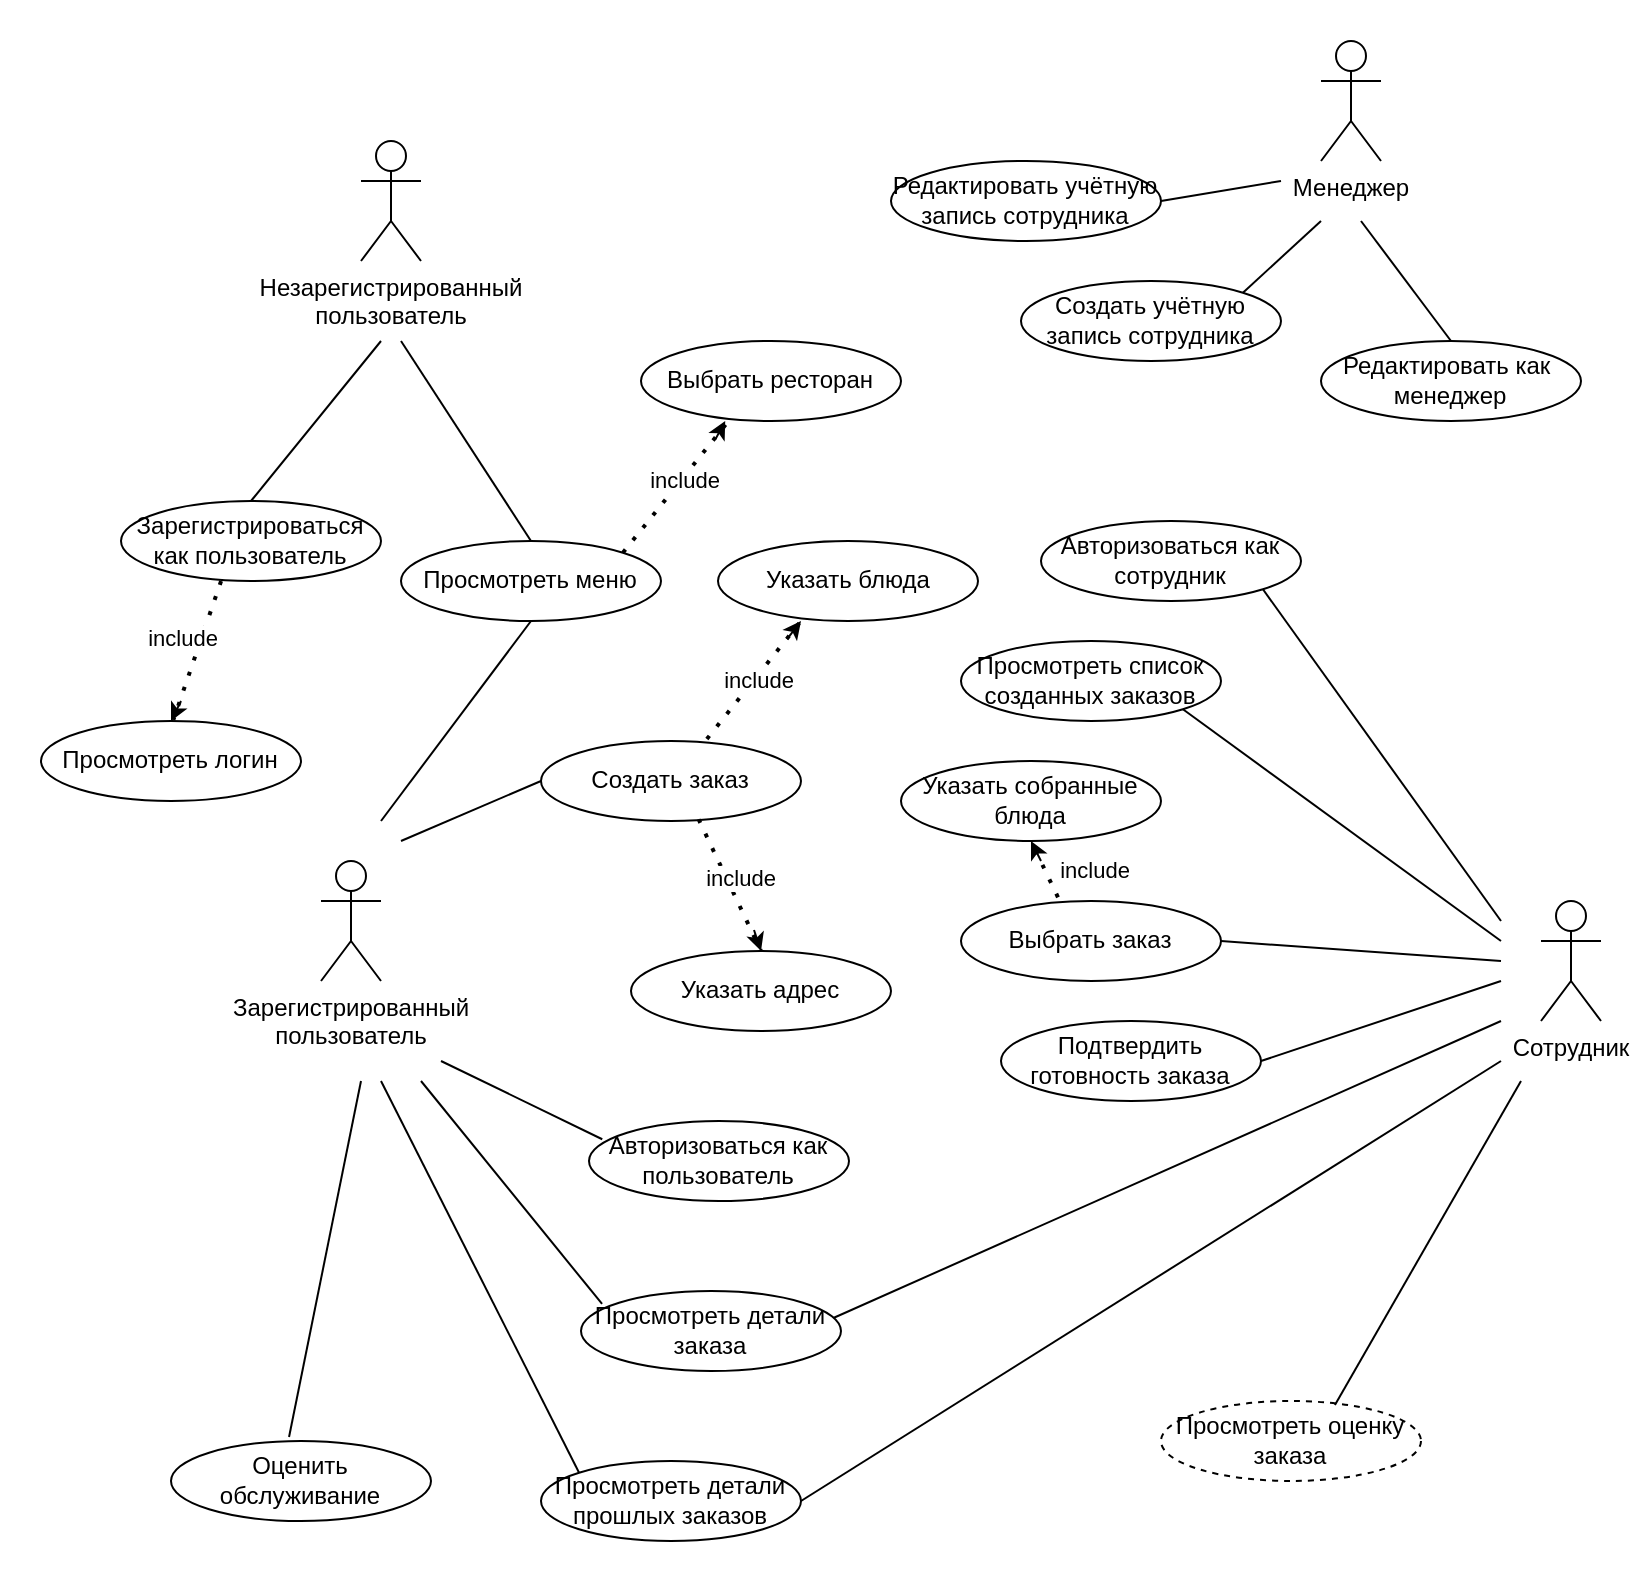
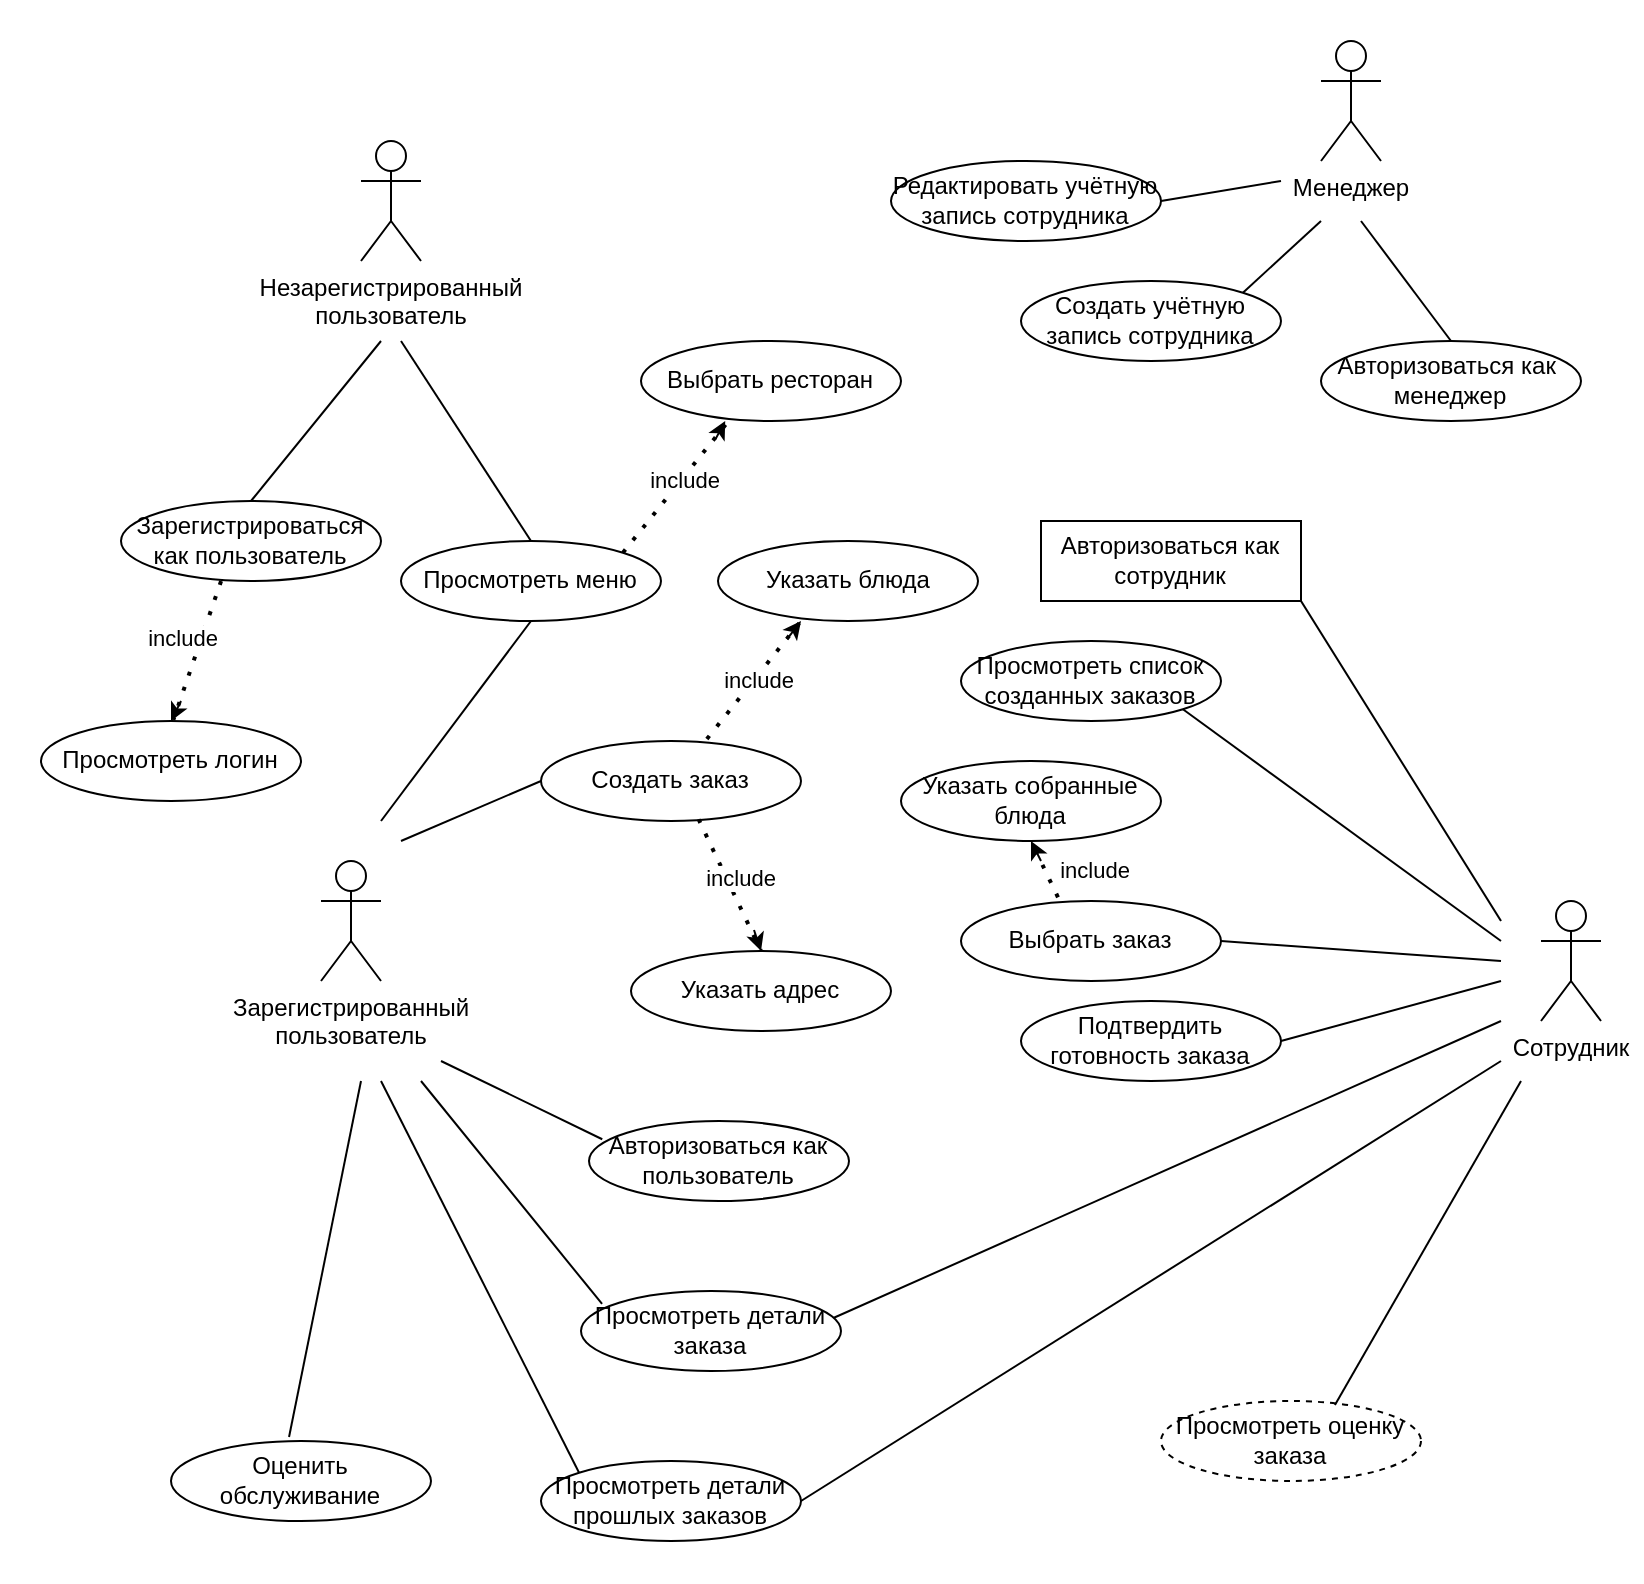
(1451, 381) -> (1451, 381)
(1171, 561) -> (1171, 561)
(1131, 1061) -> (1151, 1041)
